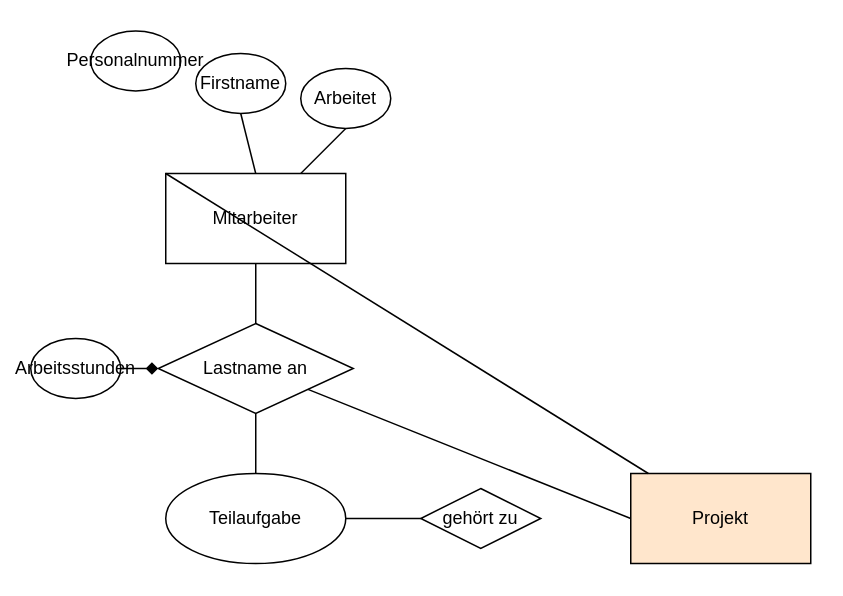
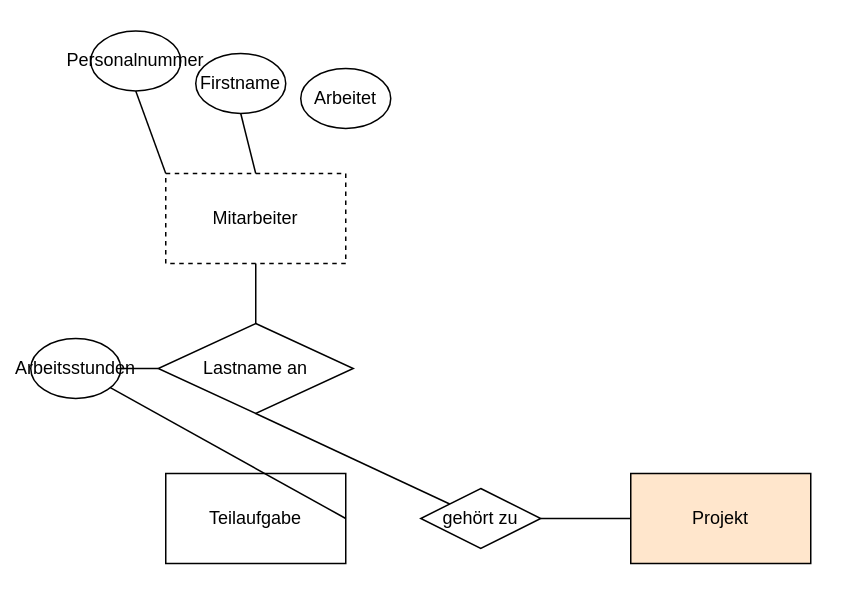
(323, 151) -> none
(256, 218) -> (256, 218)
(407, 323) -> (151, 132)
(146, 368) -> (151, 368)
(256, 443) -> (353, 459)
(470, 454) -> (586, 518)
(256, 518) -> (256, 518)
(383, 518) -> (228, 453)
